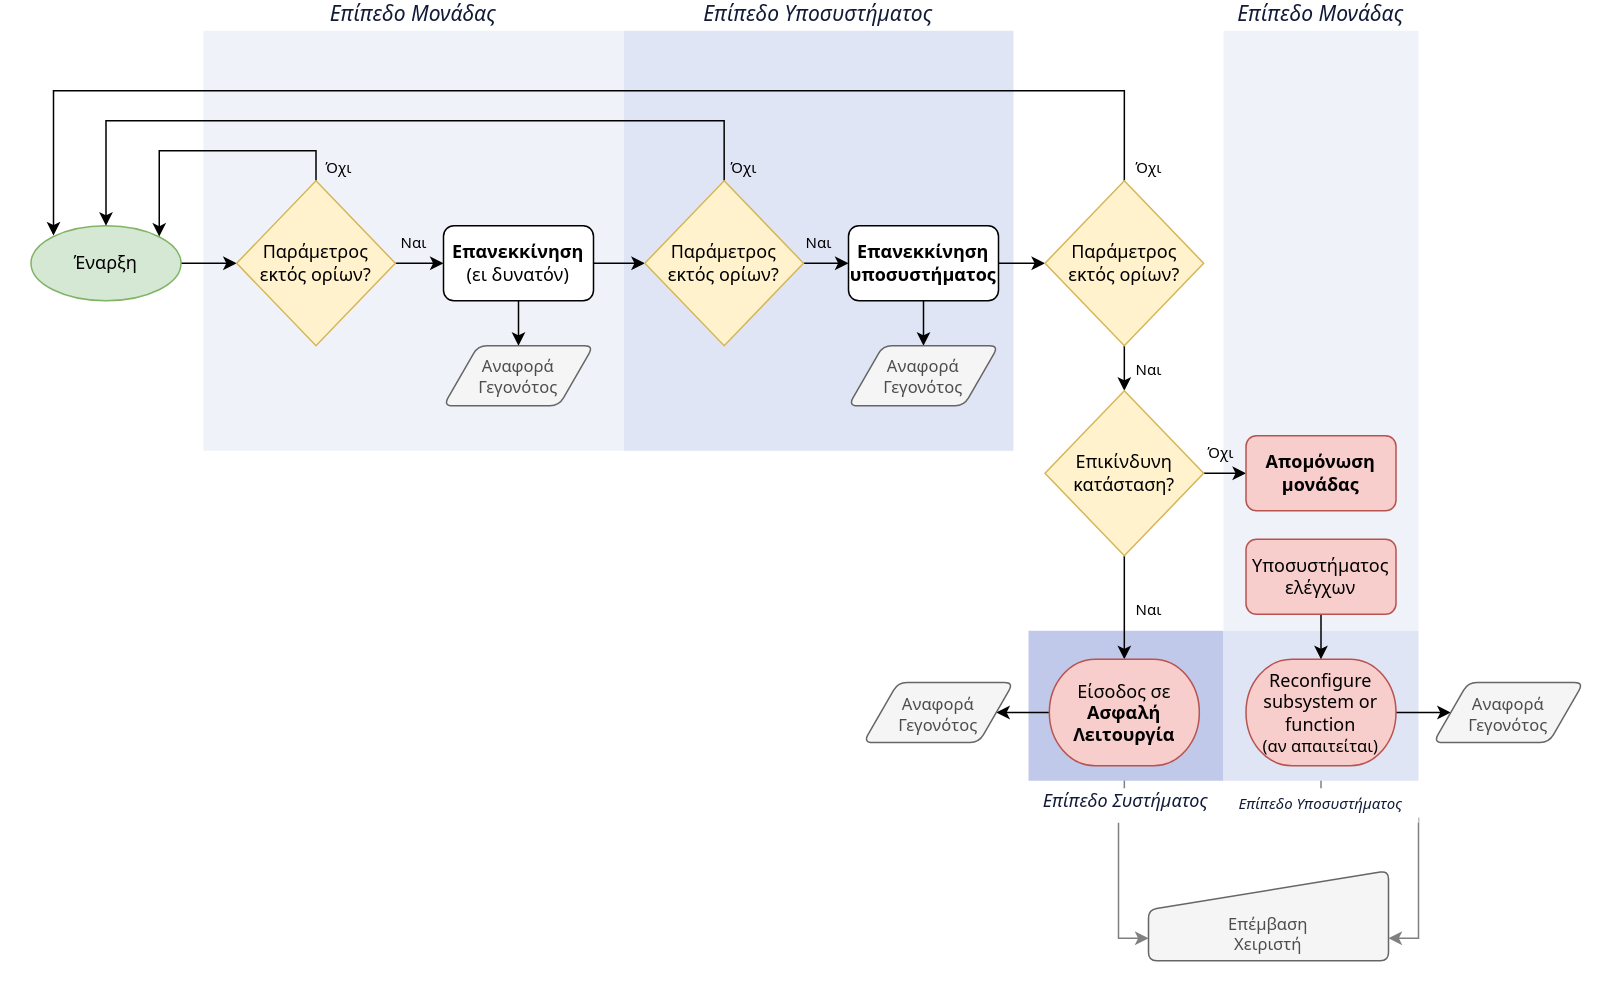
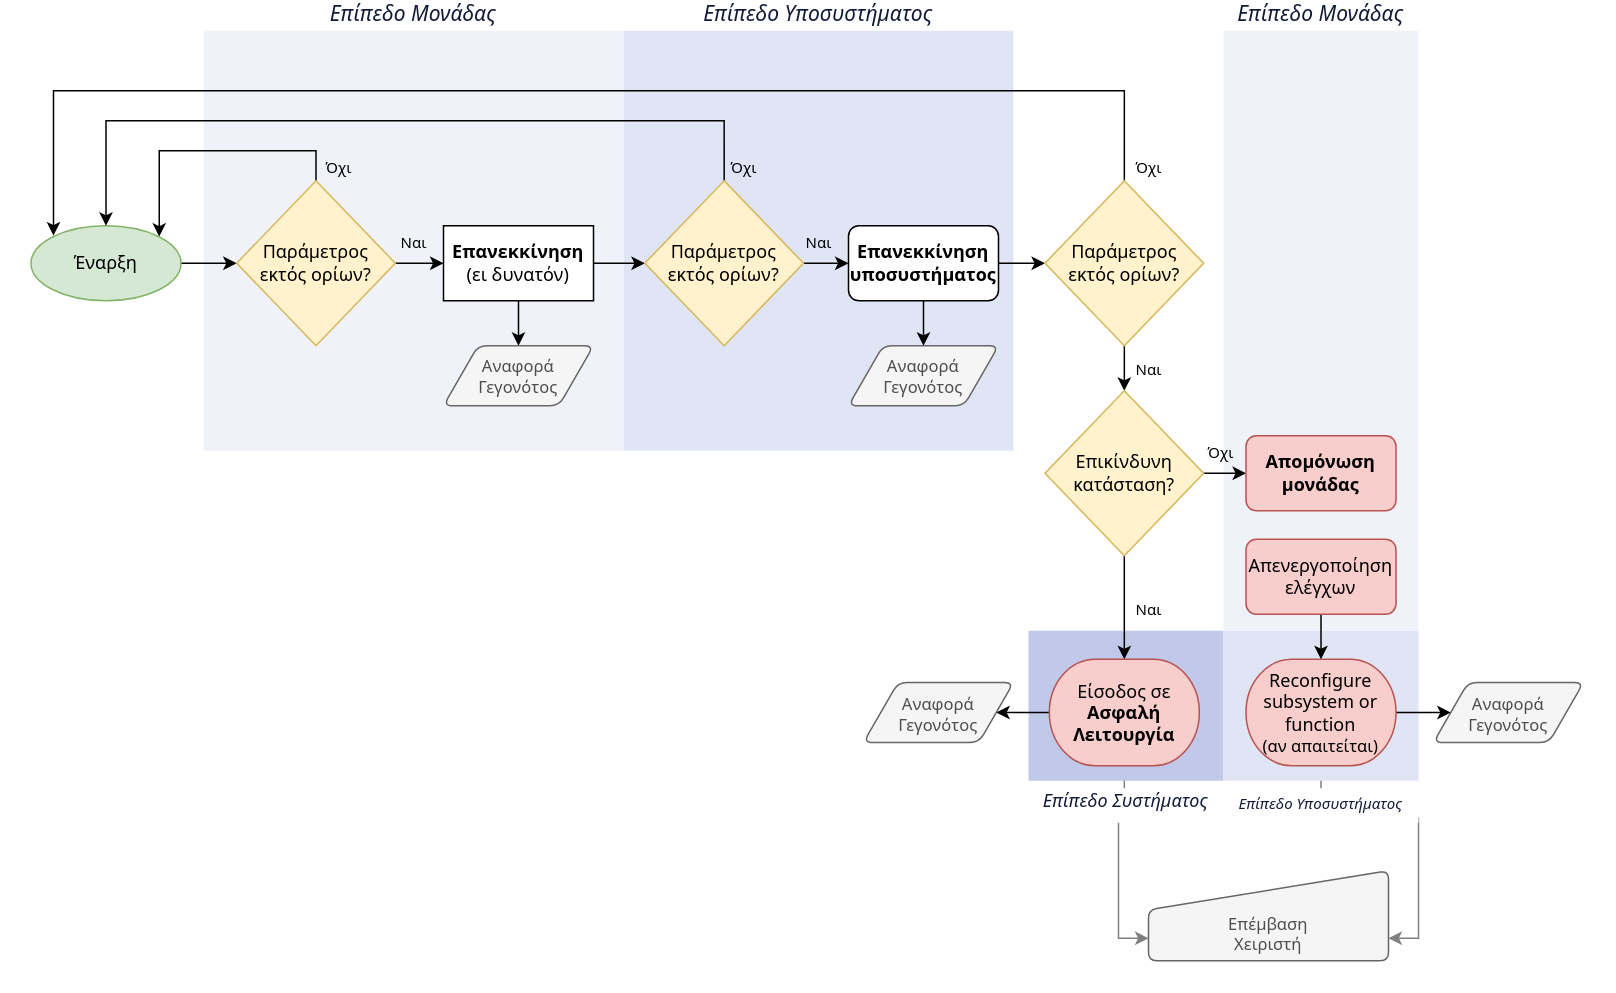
(518, 263) -> (518, 263)
(1321, 577) -> (1321, 577)
